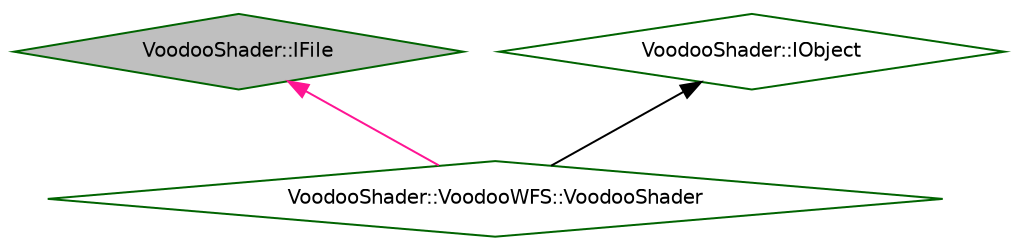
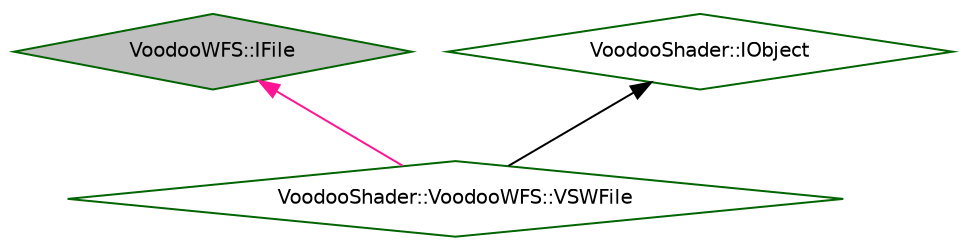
(239, 52) -> (213, 52)
(495, 199) -> (455, 199)
